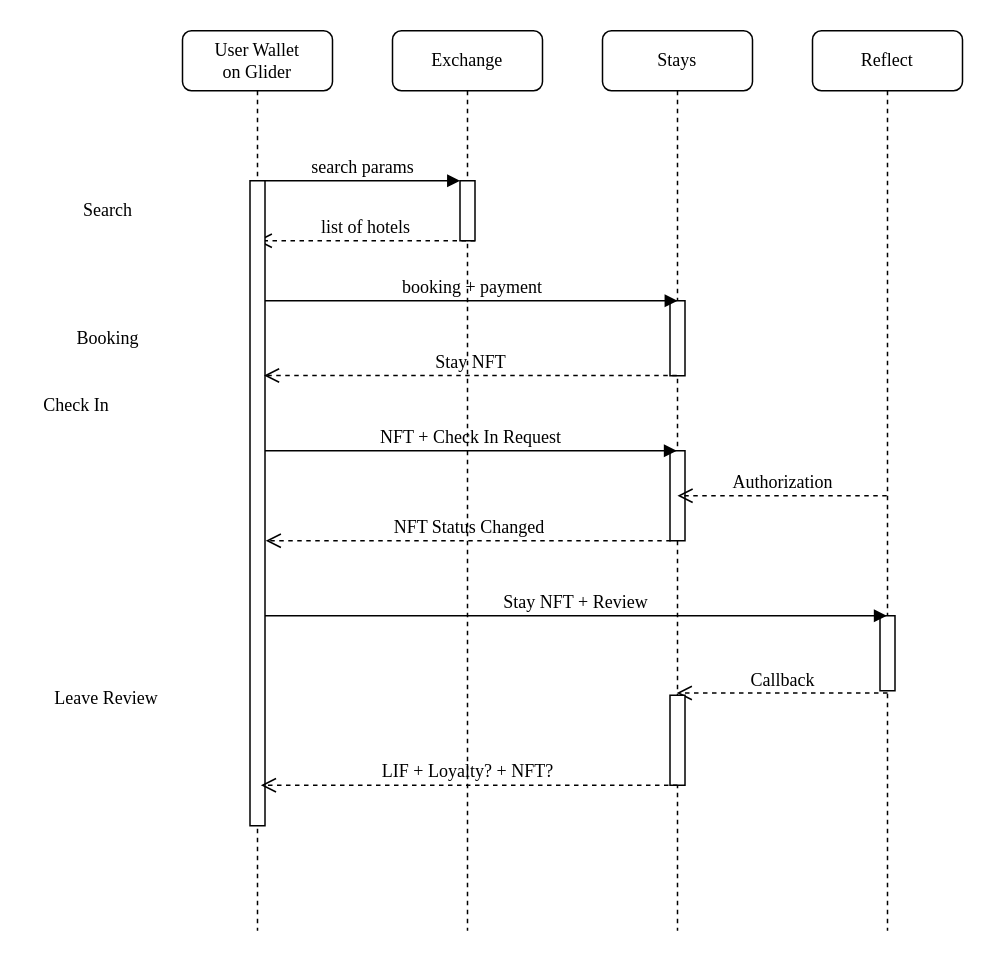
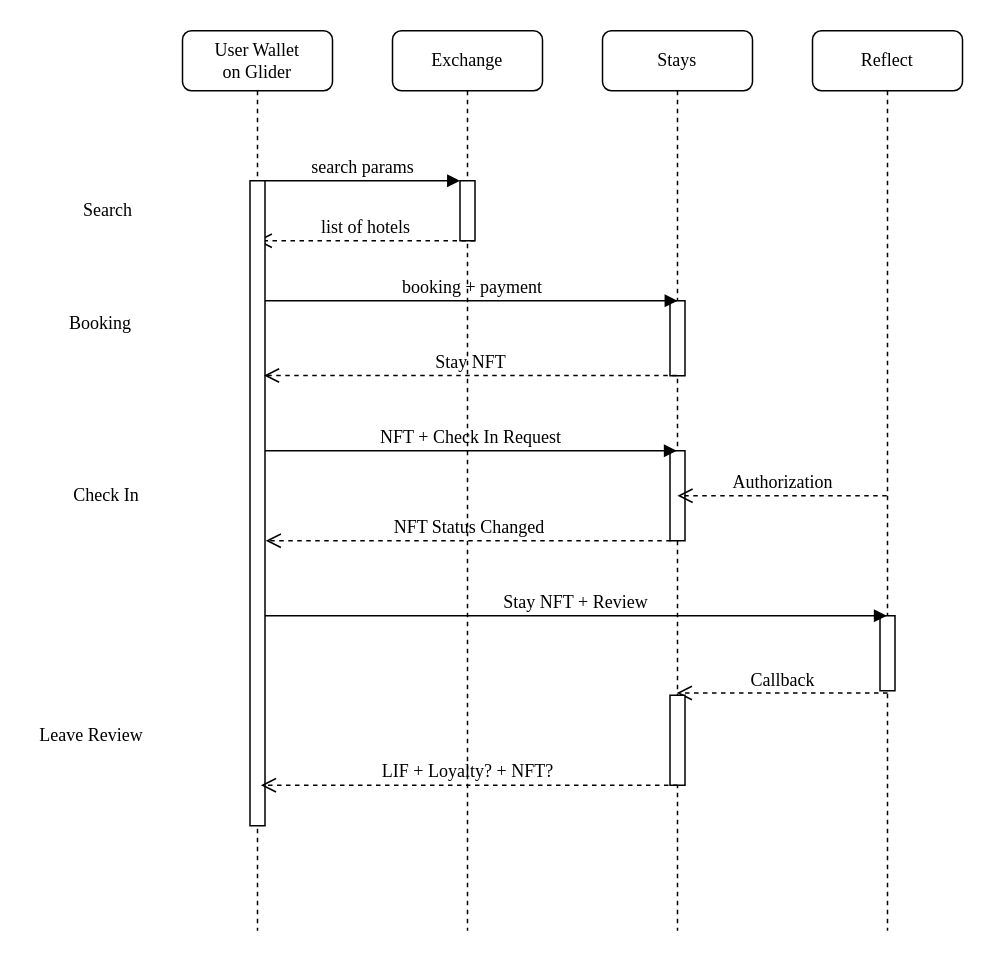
(107, 338) -> (100, 323)
(76, 406) -> (106, 496)
(106, 698) -> (91, 736)
